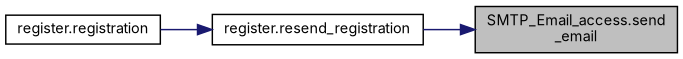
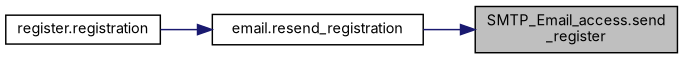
(318, 30) -> (318, 30)
(576, 30) -> (576, 30)
